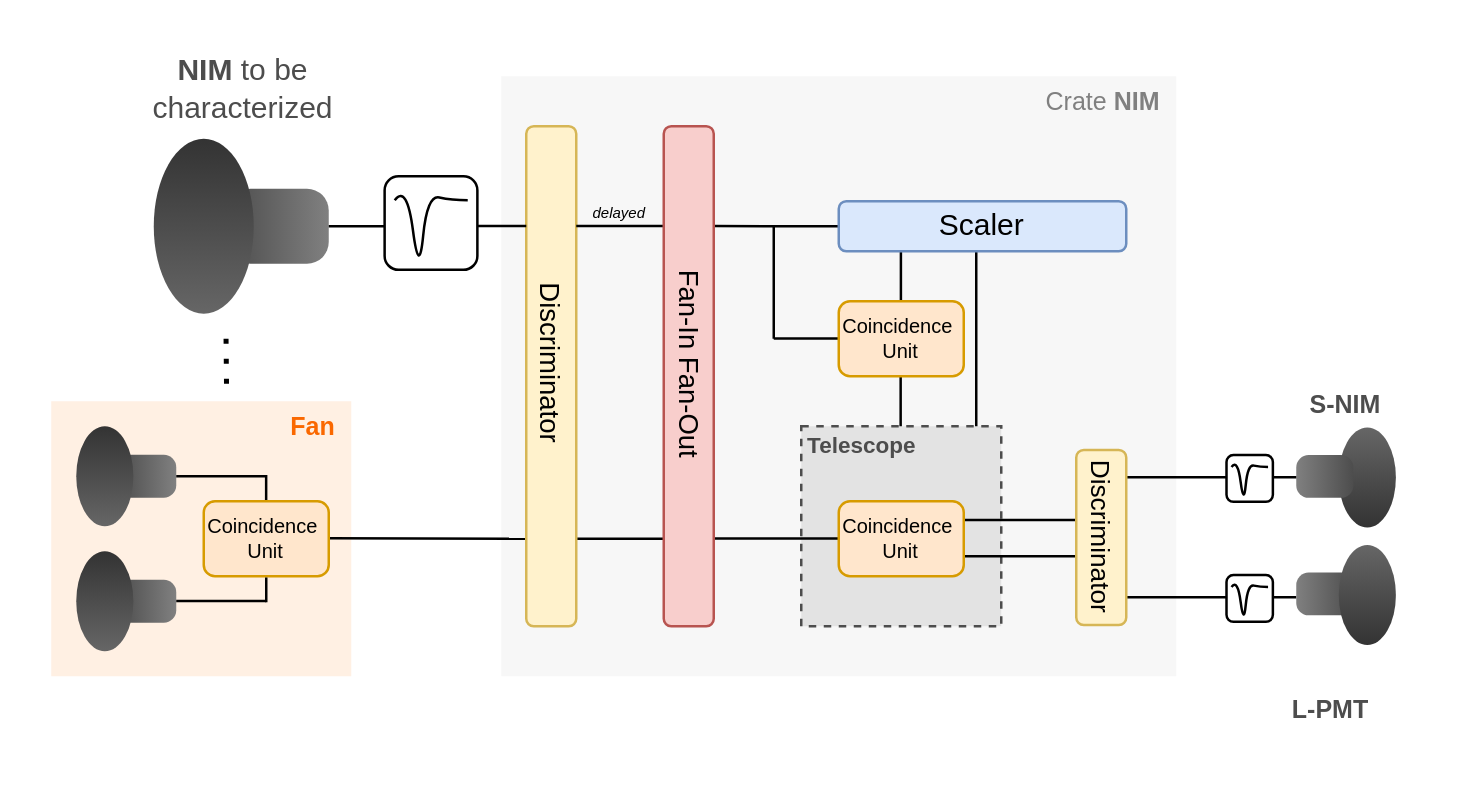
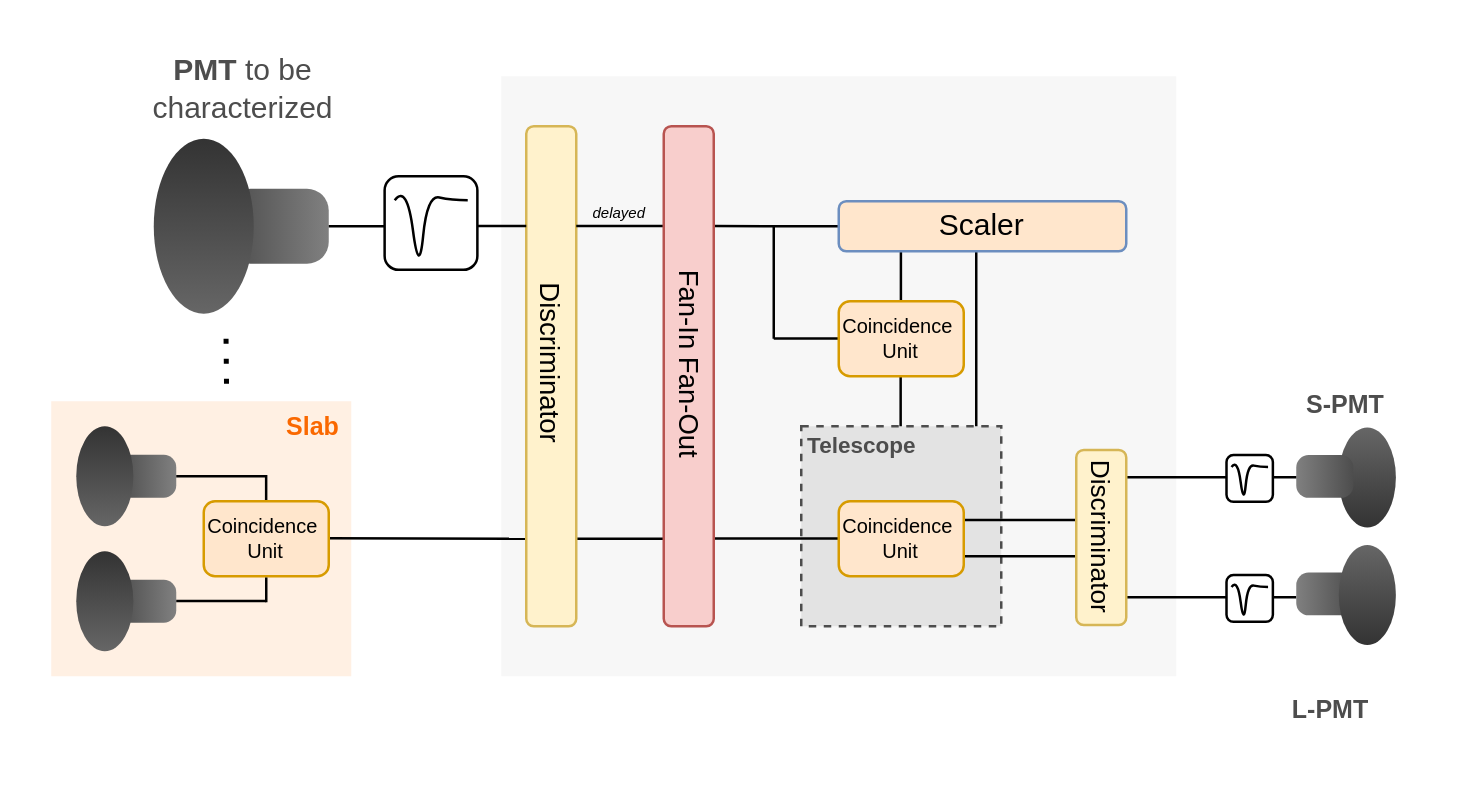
(244, 89) -> (244, 89)
(1104, 101) -> none
(983, 226) -> (983, 226)
(1346, 404) -> (1346, 404)
(314, 426) -> (314, 426)
